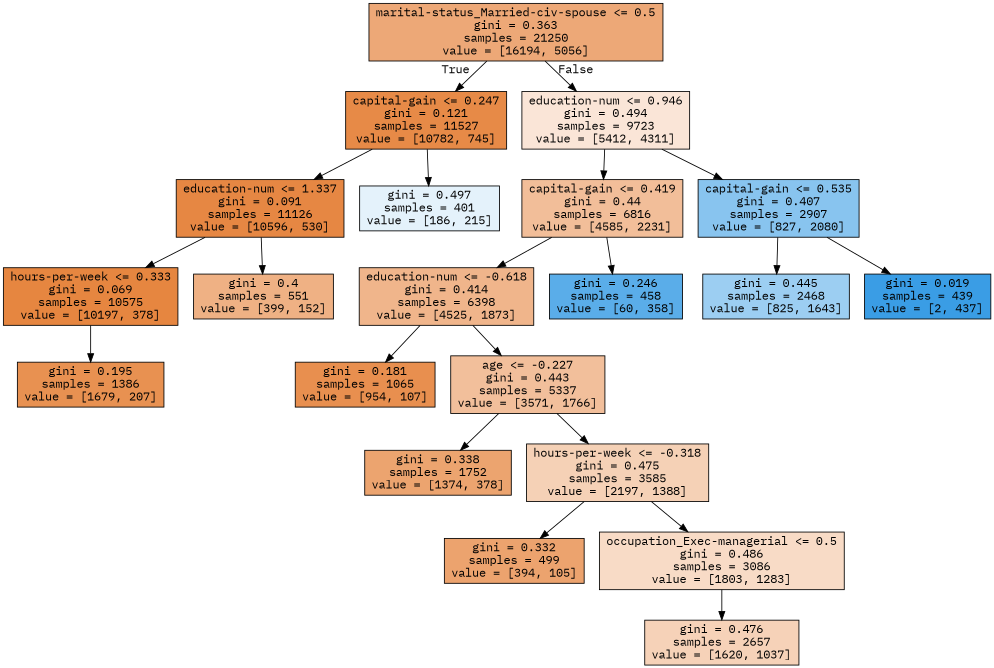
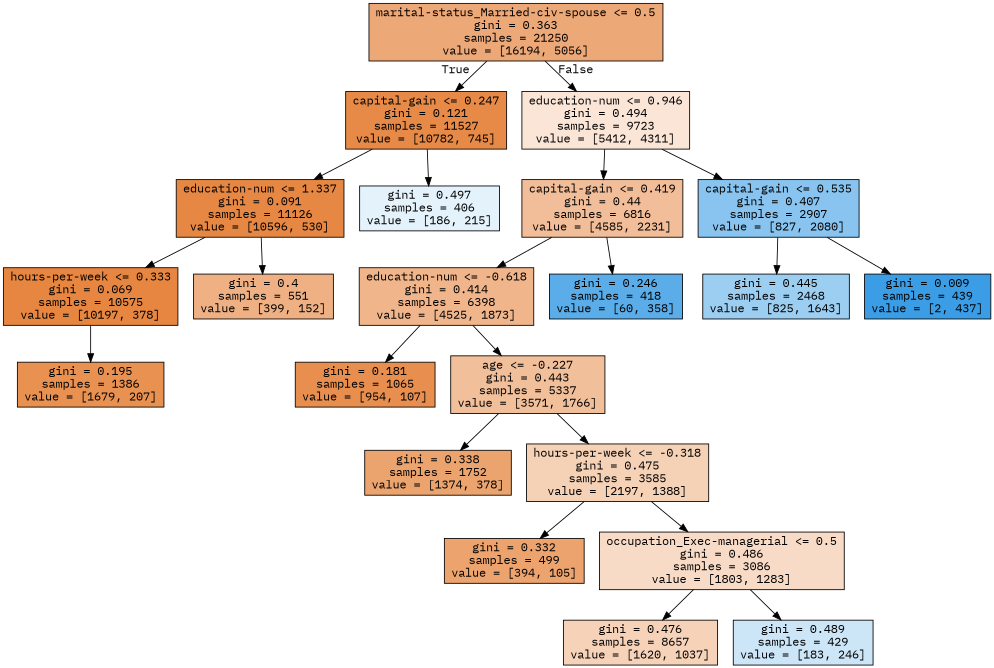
(430, 208) -> (430, 208)
(616, 297) -> (616, 297)
(928, 297) -> (928, 297)
(722, 643) -> (640, 643)
none -> (803, 643)
